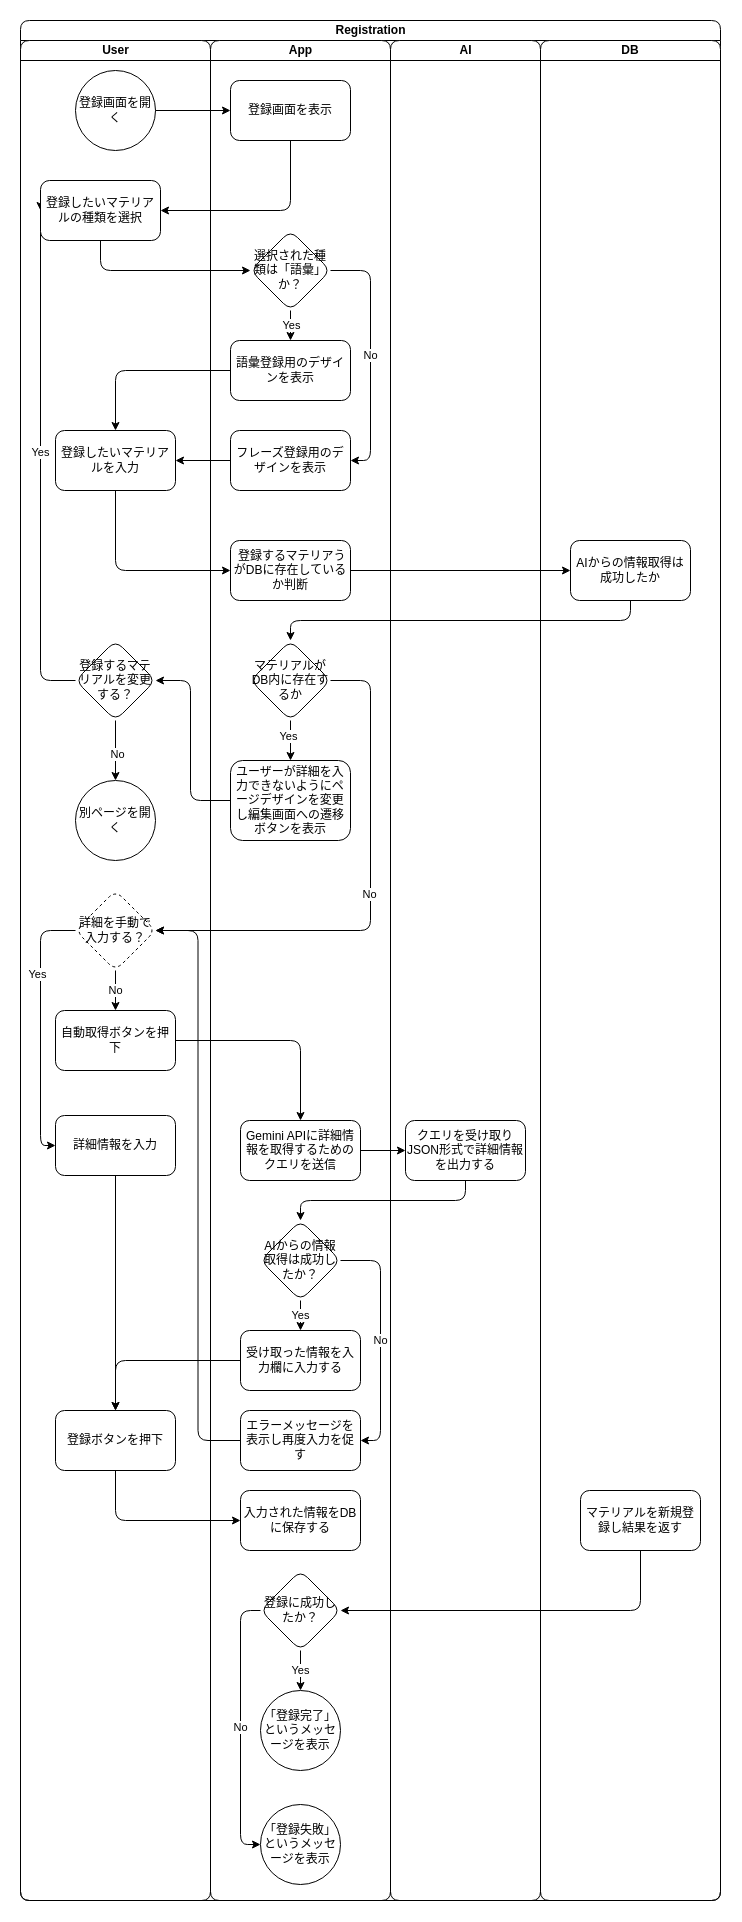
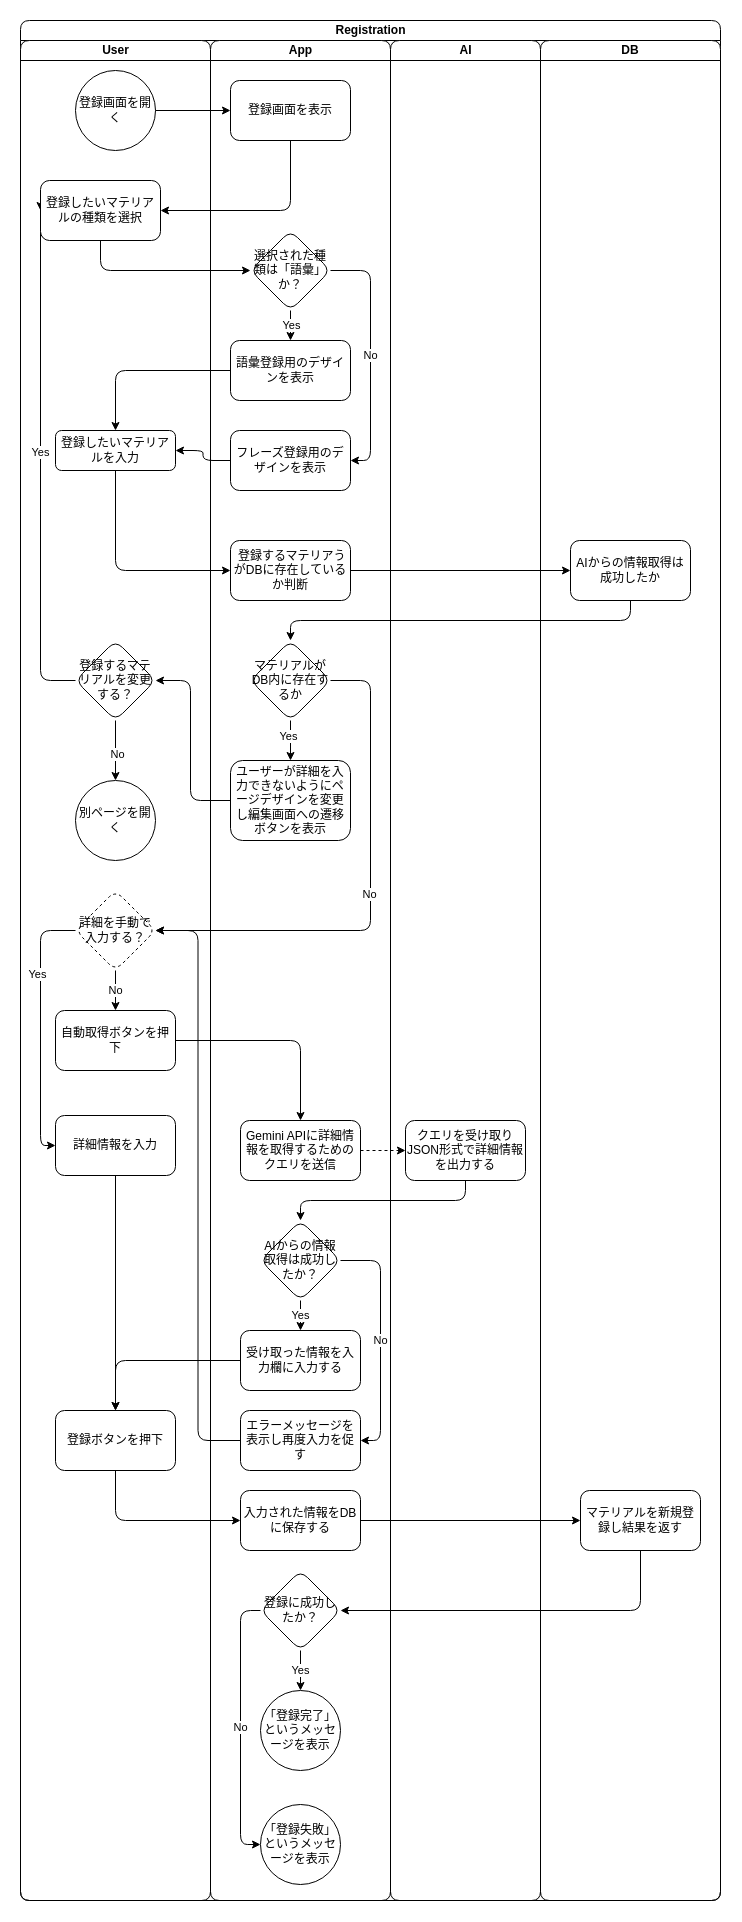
(116, 461) -> (116, 451)
(380, 1151) -> (380, 1151)
none -> (467, 1521)
